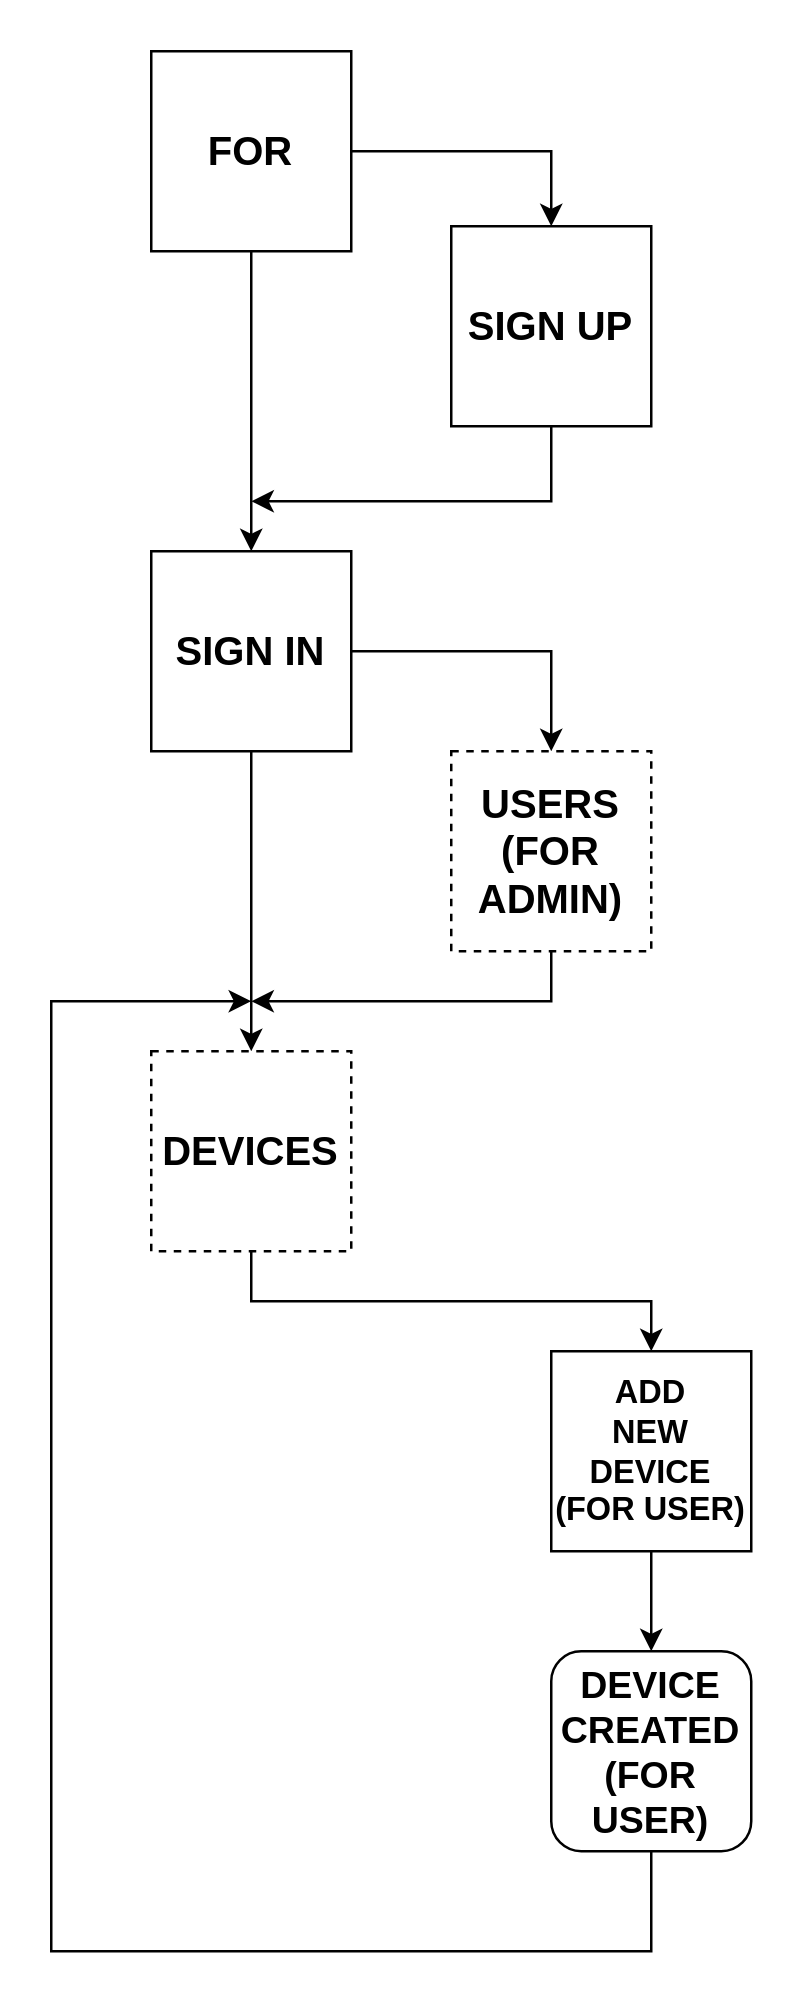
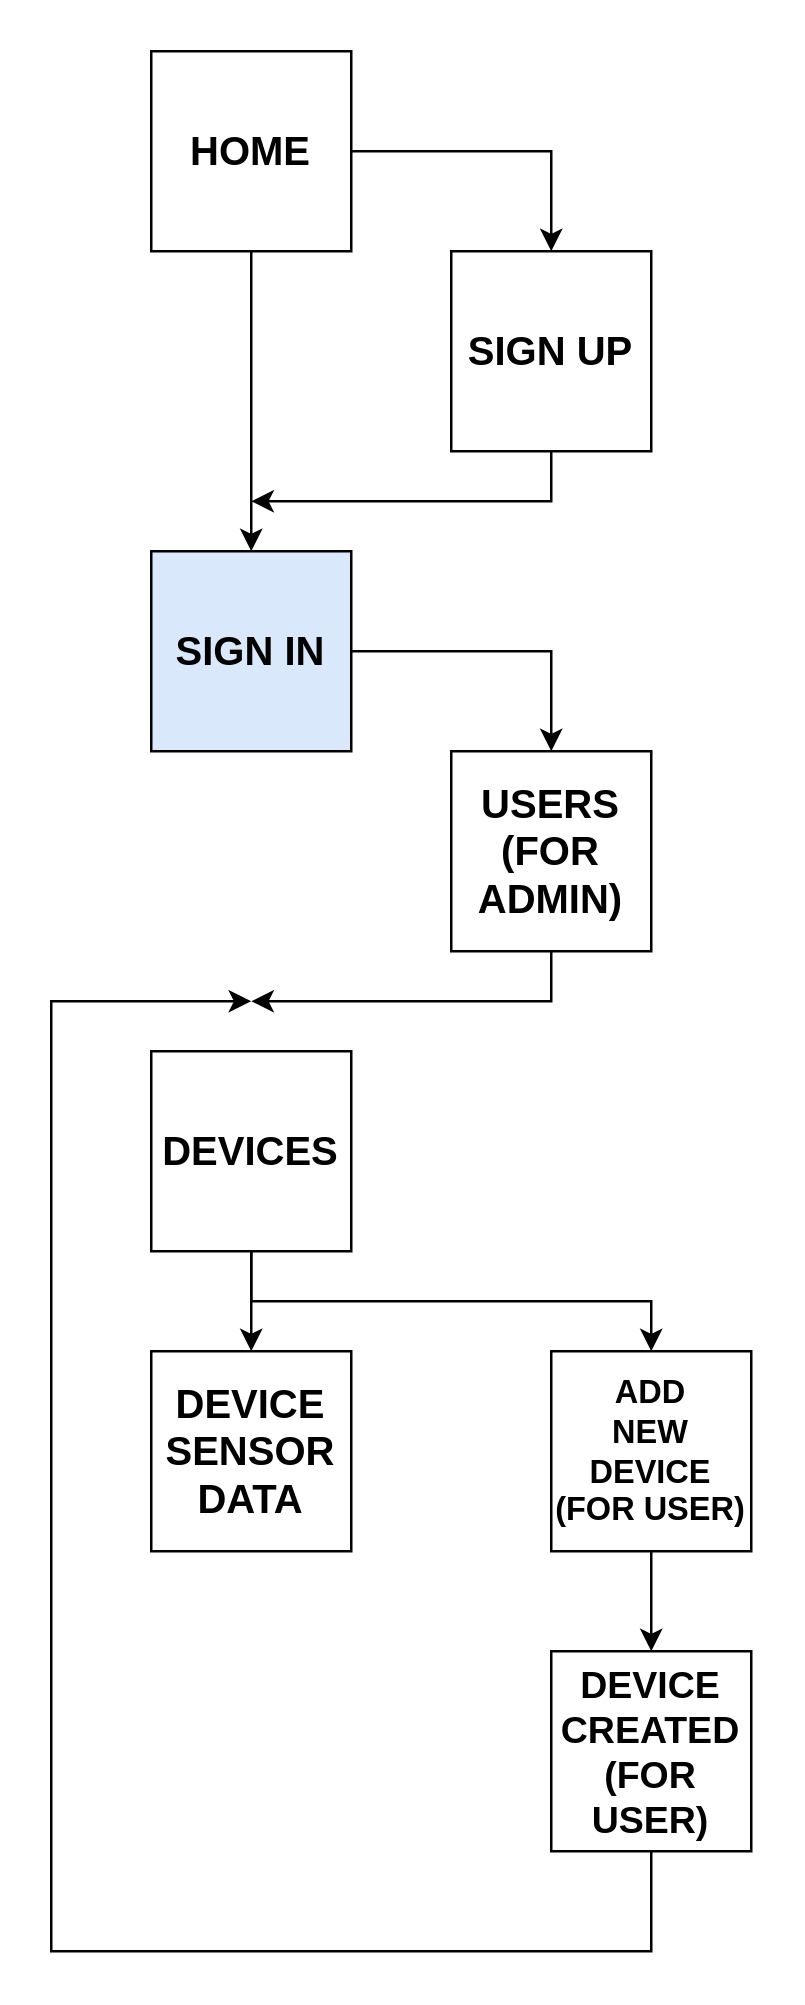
(251, 151) -> (251, 151)
(551, 326) -> (551, 351)
(251, 651) -> (251, 651)
(551, 851) -> (551, 851)
(251, 893) -> none
(251, 1151) -> (251, 1151)
none -> (251, 1320)
none -> (251, 1451)
(651, 1751) -> (651, 1751)
